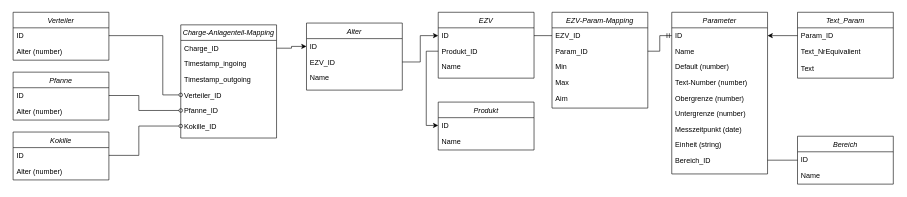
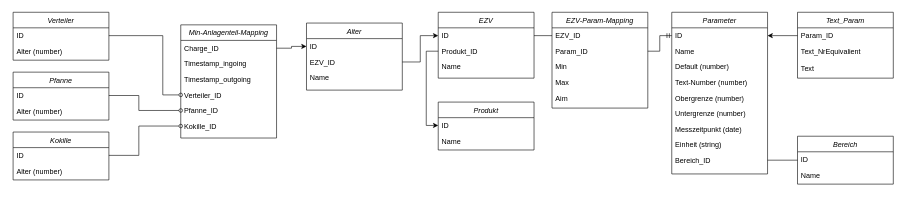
(228, 33) -> (228, 33)
